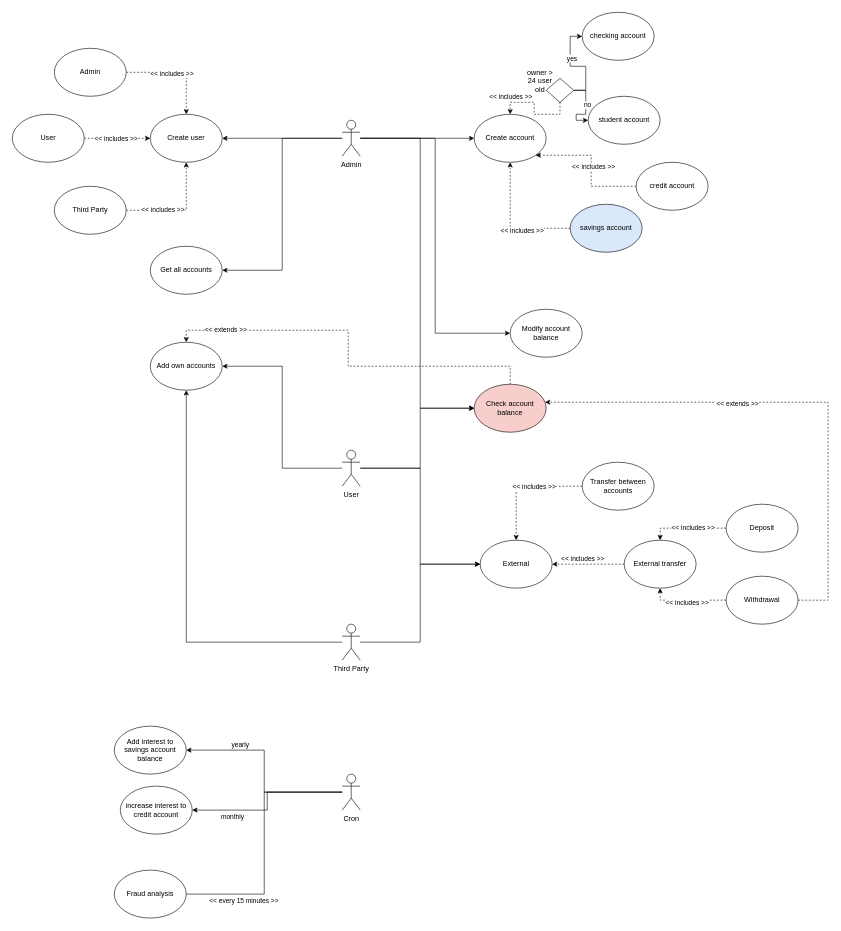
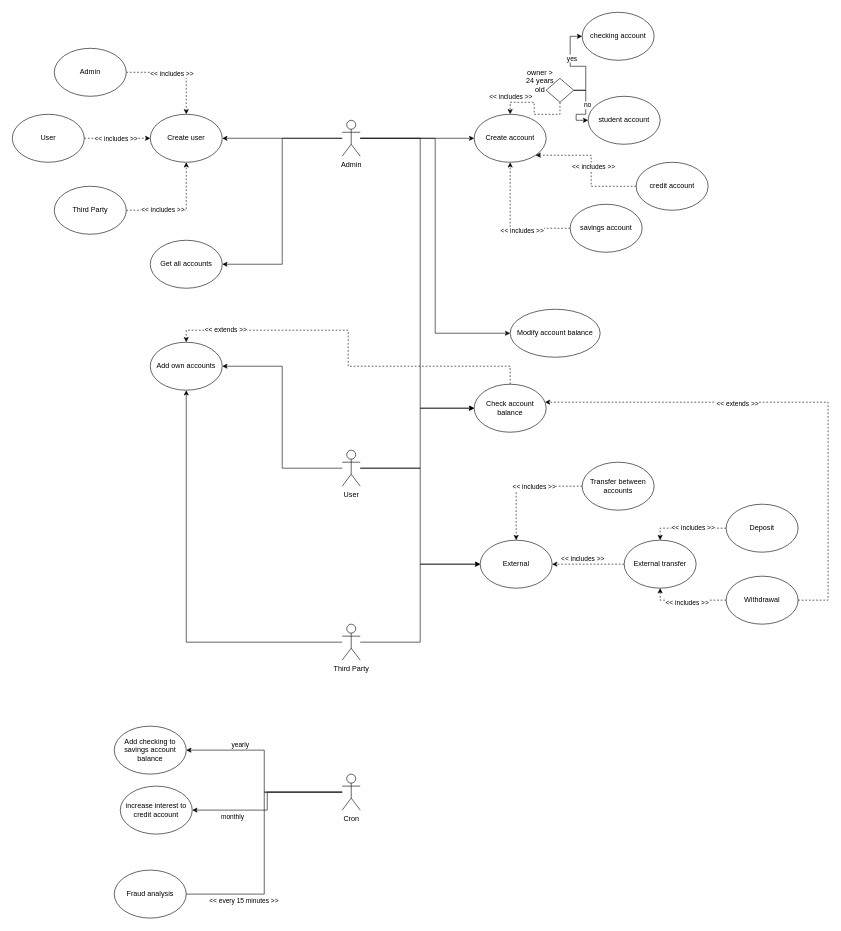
(540, 81) -> (540, 81)
(606, 228) -> (606, 228)
(186, 270) -> (186, 264)
(546, 333) -> (555, 333)
(510, 408) -> (510, 408)
(150, 750) -> (150, 750)
